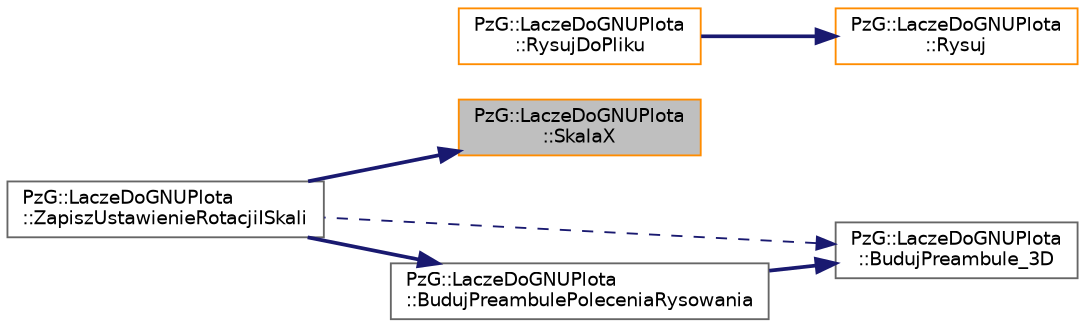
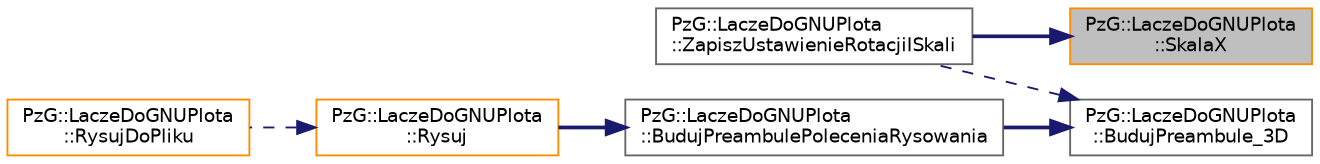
(759, 36) -> (273, 127)
(363, 248) -> (583, 127)
